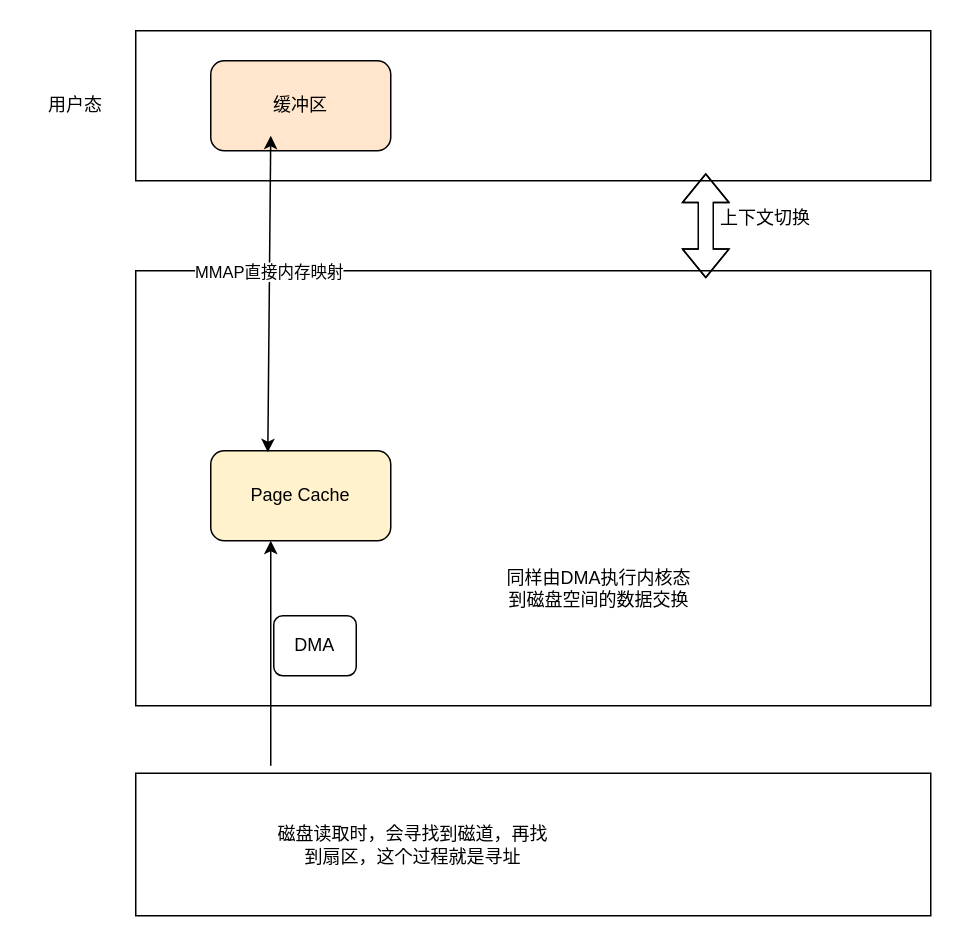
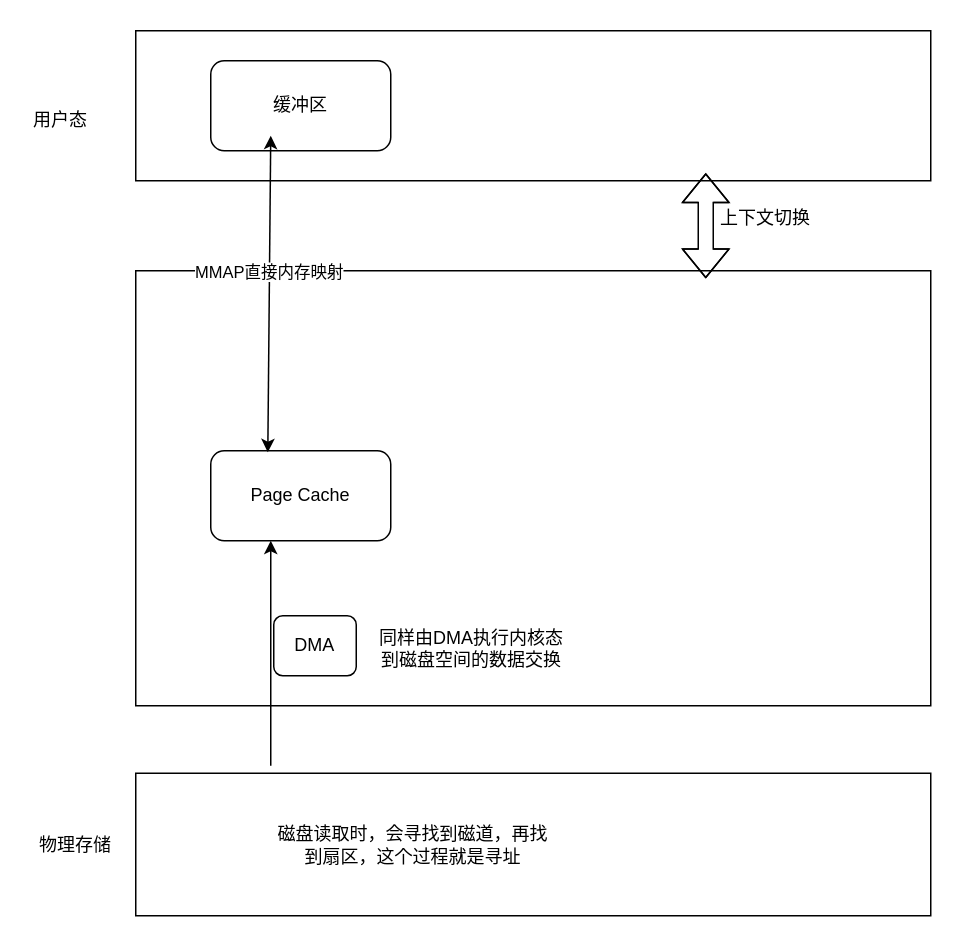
(76, 106) -> (61, 121)
(301, 106) -> (301, 106)
(301, 496) -> (301, 496)
(599, 589) -> (472, 649)
none -> (76, 845)
